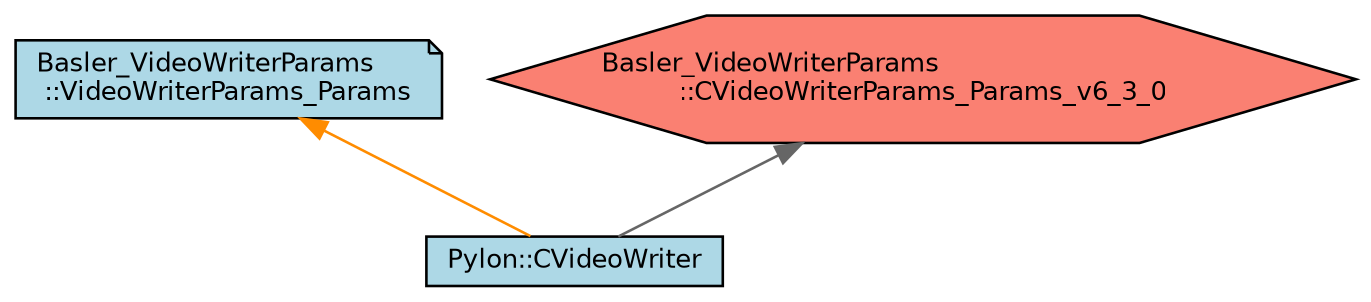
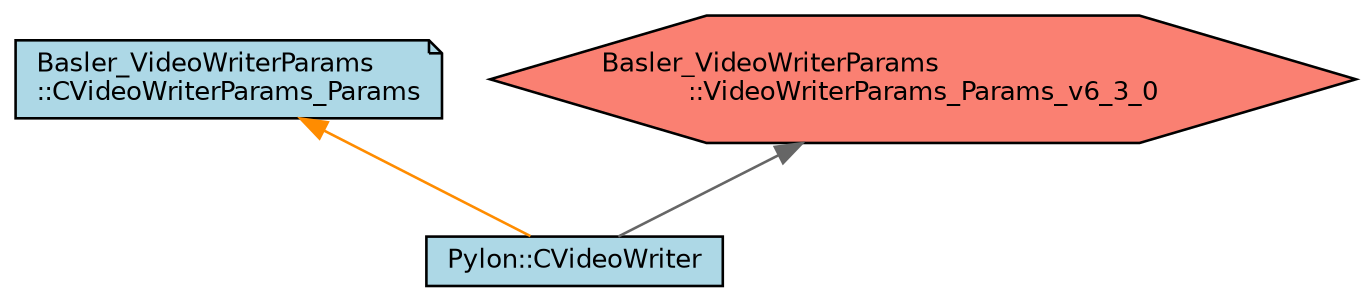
(229, 79) -> (229, 79)
(923, 79) -> (923, 79)
